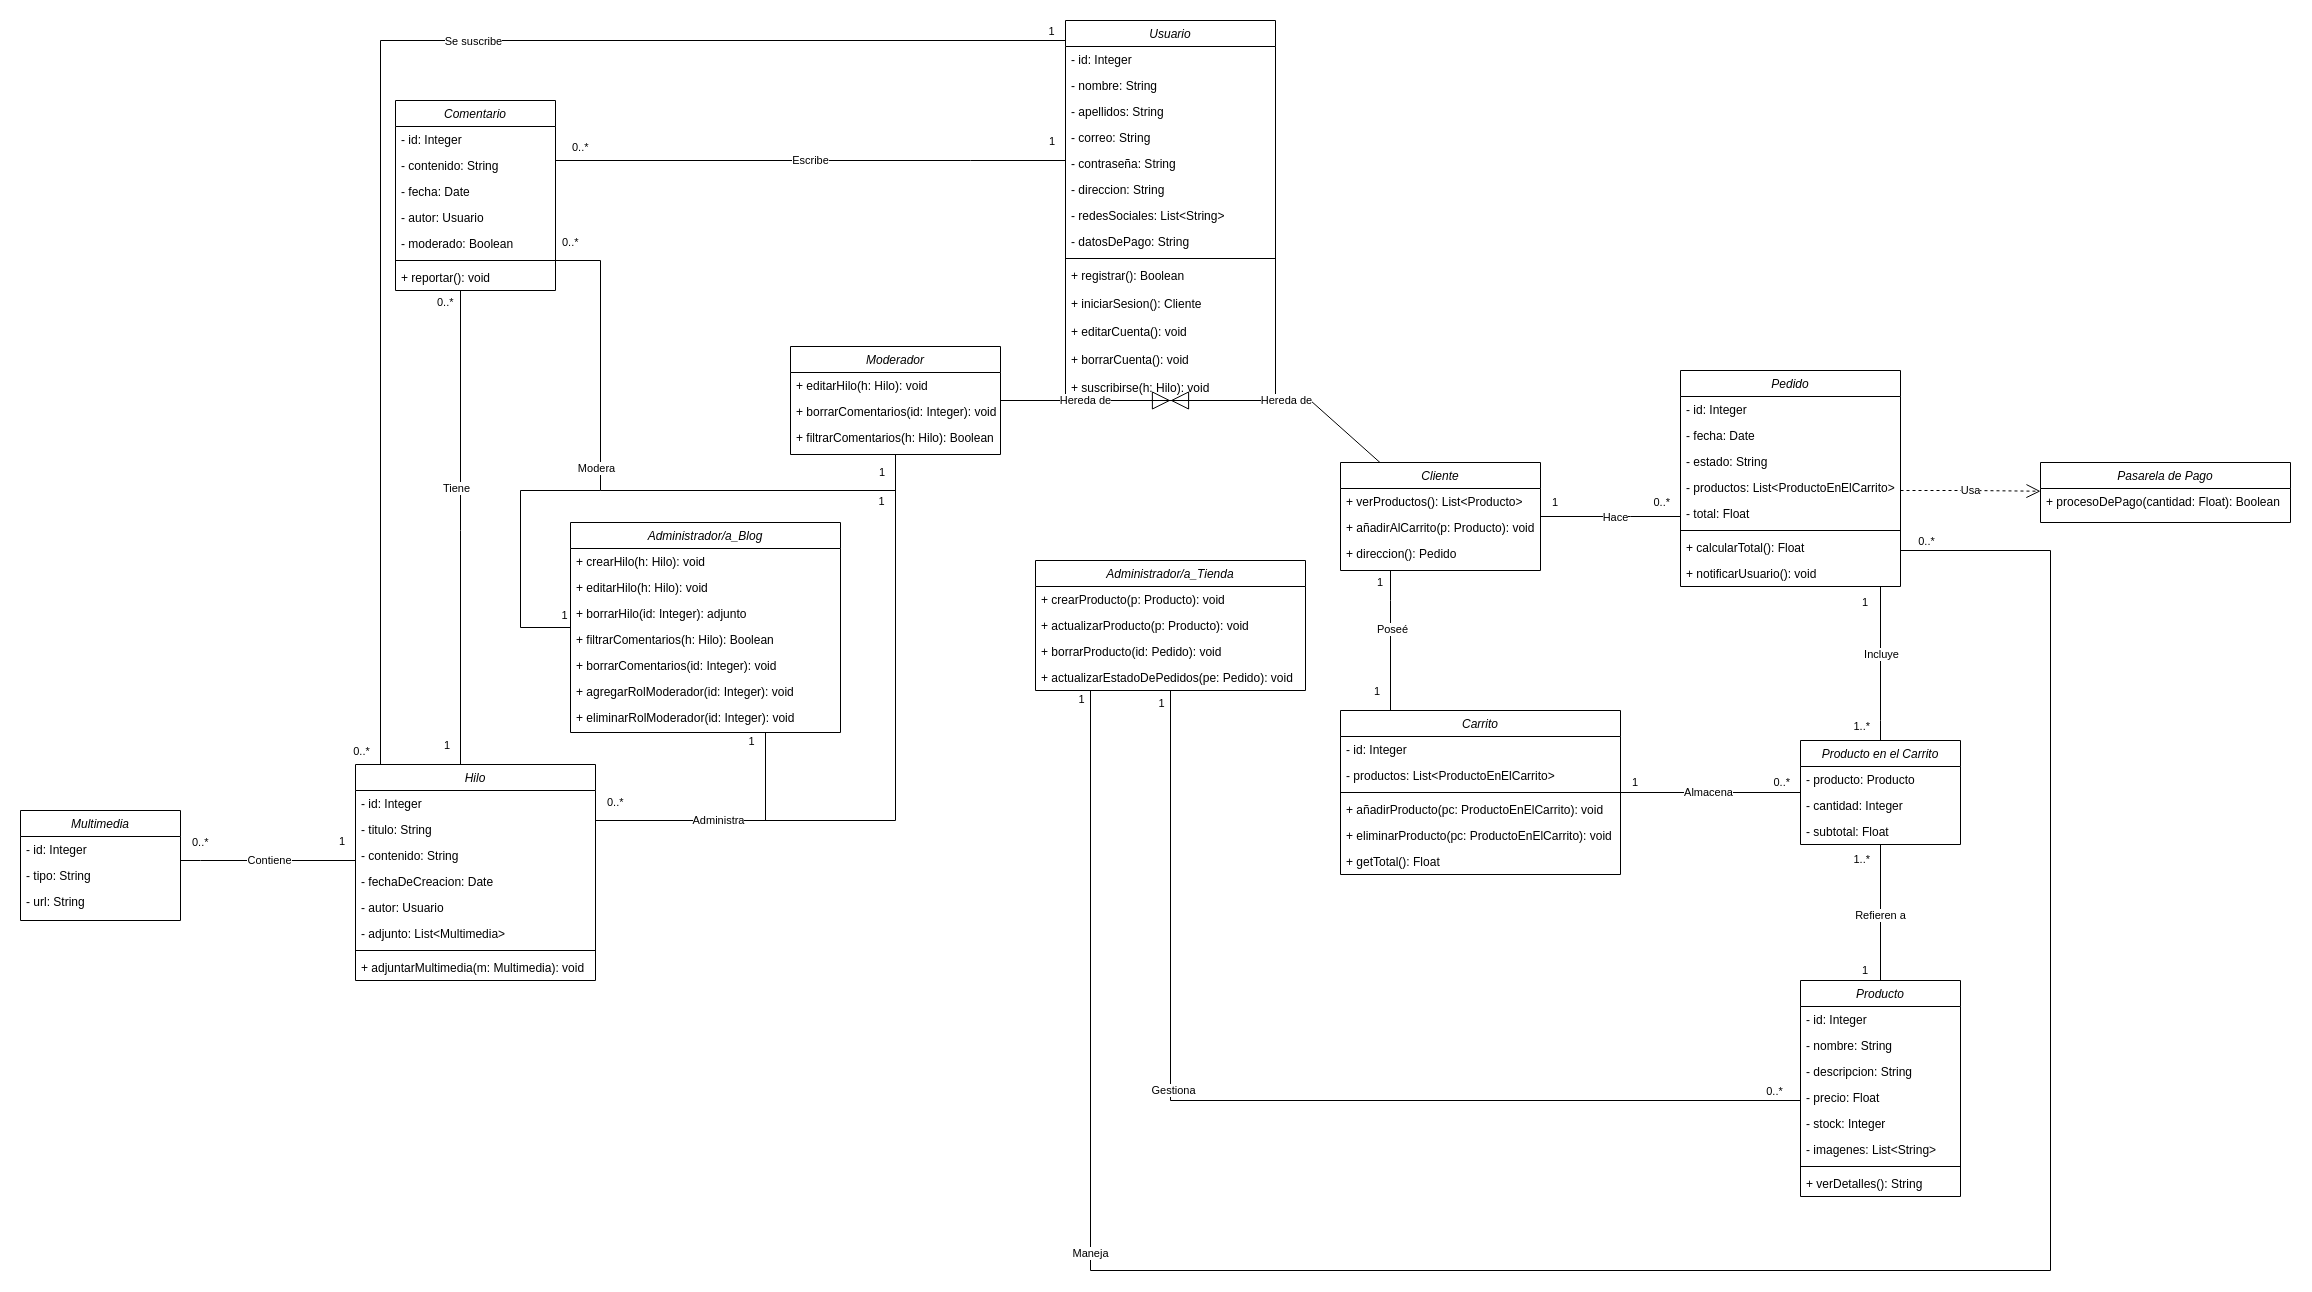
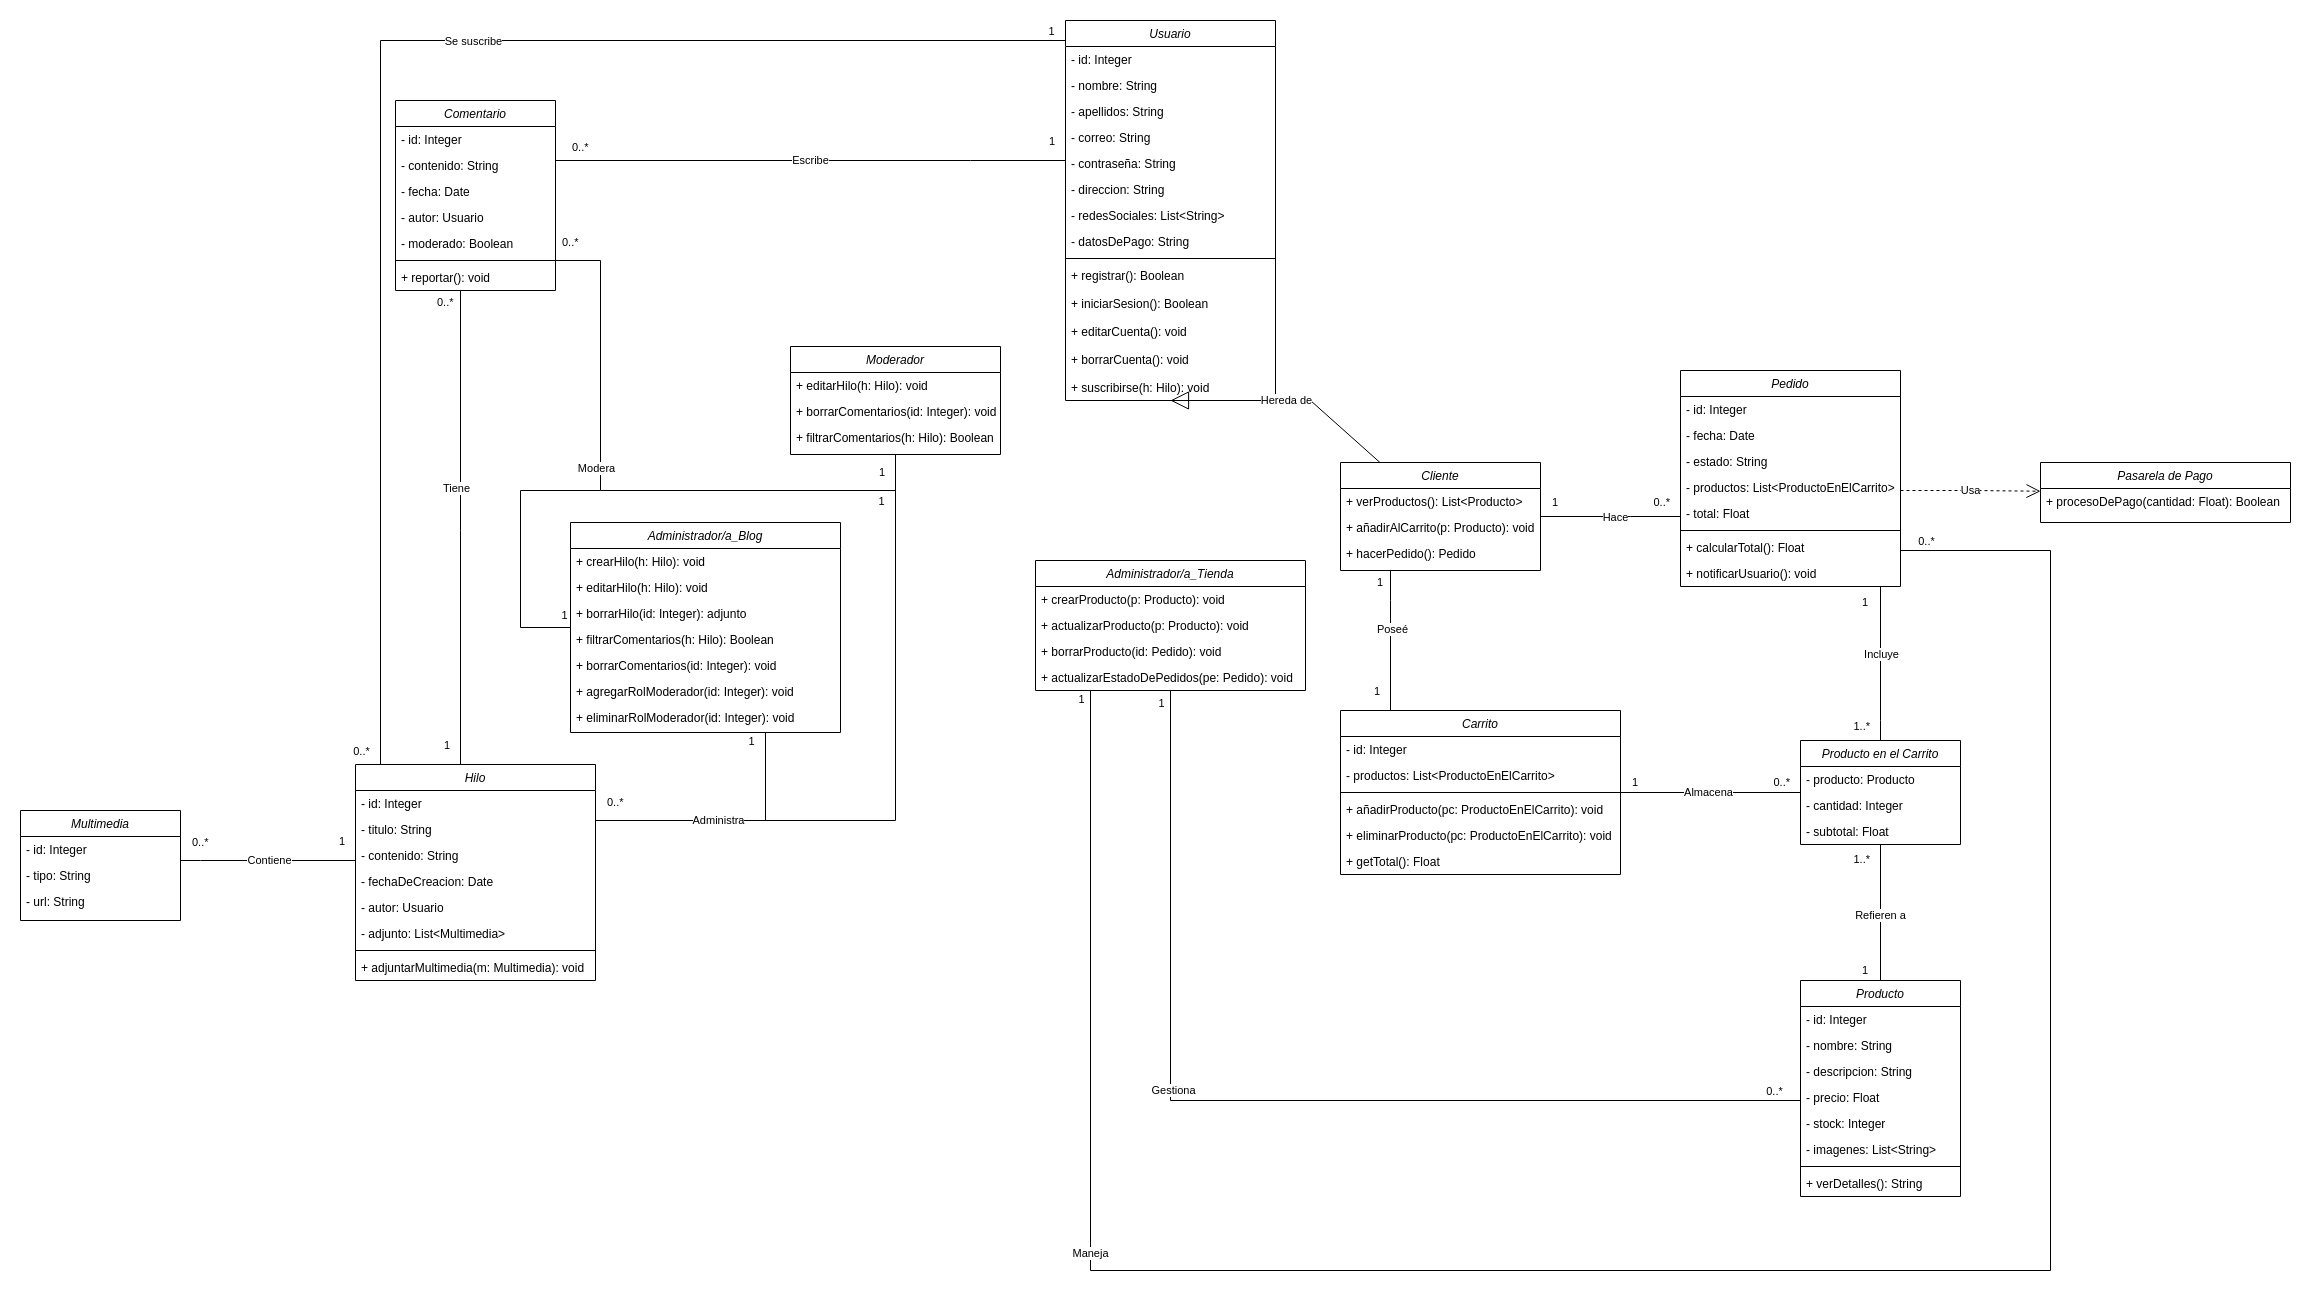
(1144, 304) -> (1146, 304)
(1032, 401) -> none
(1407, 554) -> (1415, 554)
